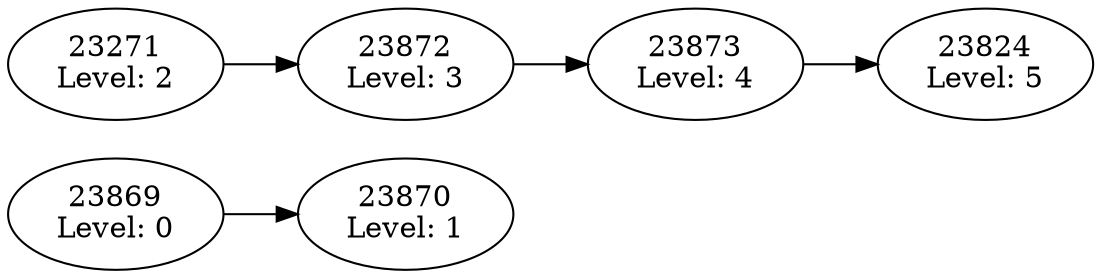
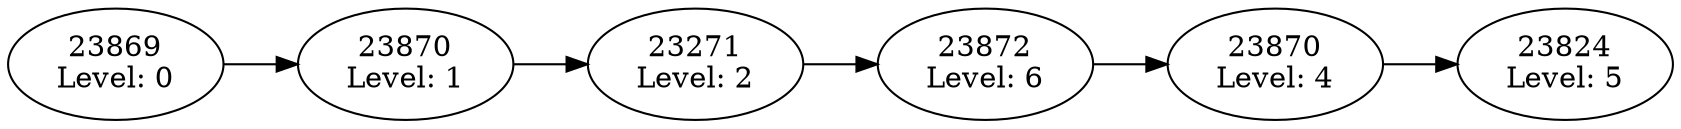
(406, 64) -> (985, 64)
none -> (540, 64)
(696, 64) -> (1275, 64)
